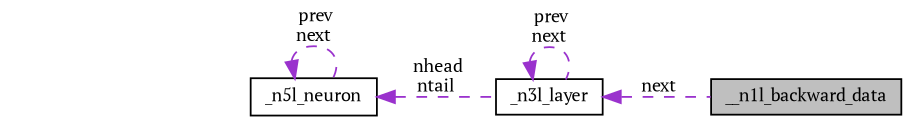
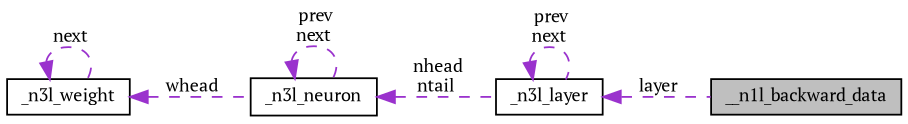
(657, 87) -> (657, 87)
none -> (68, 97)
(314, 97) -> (314, 97)
